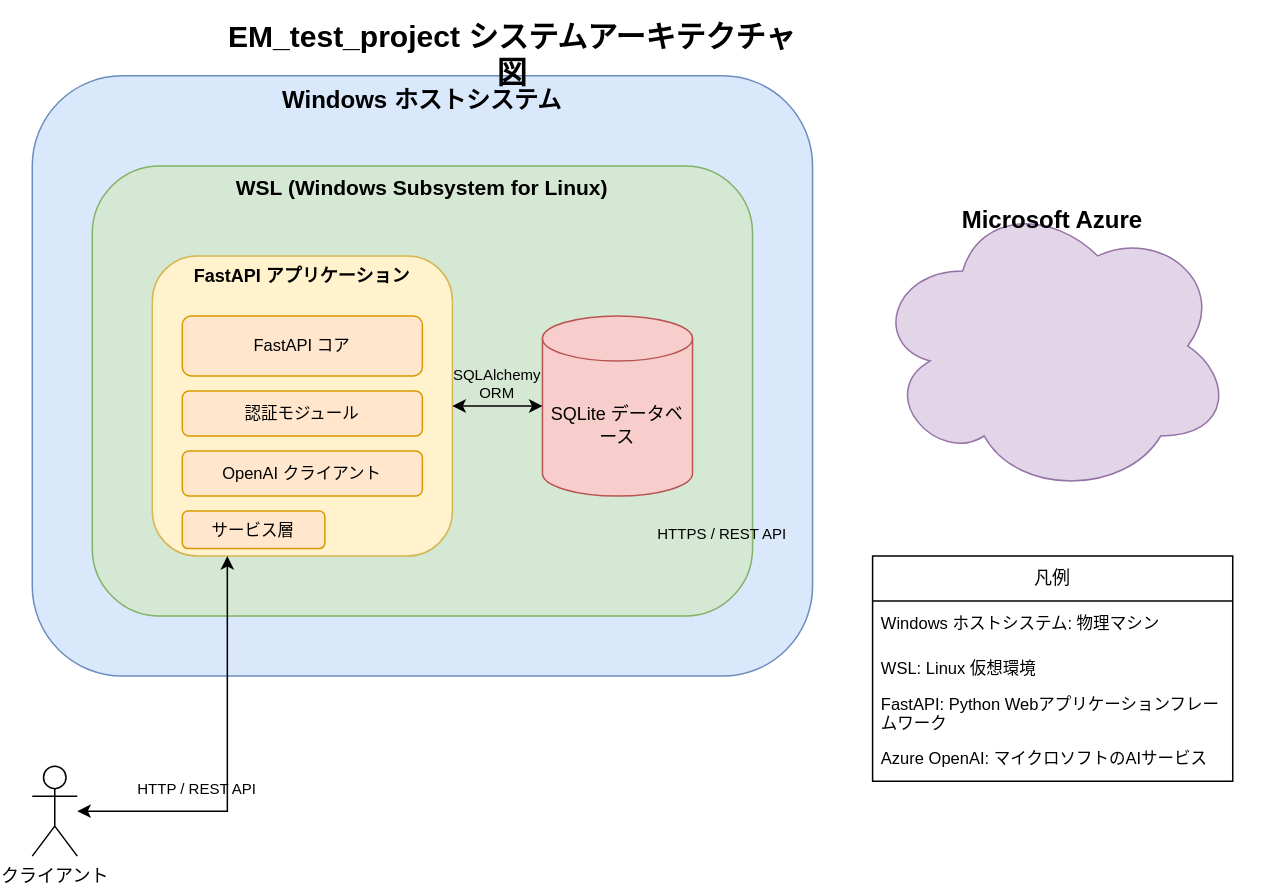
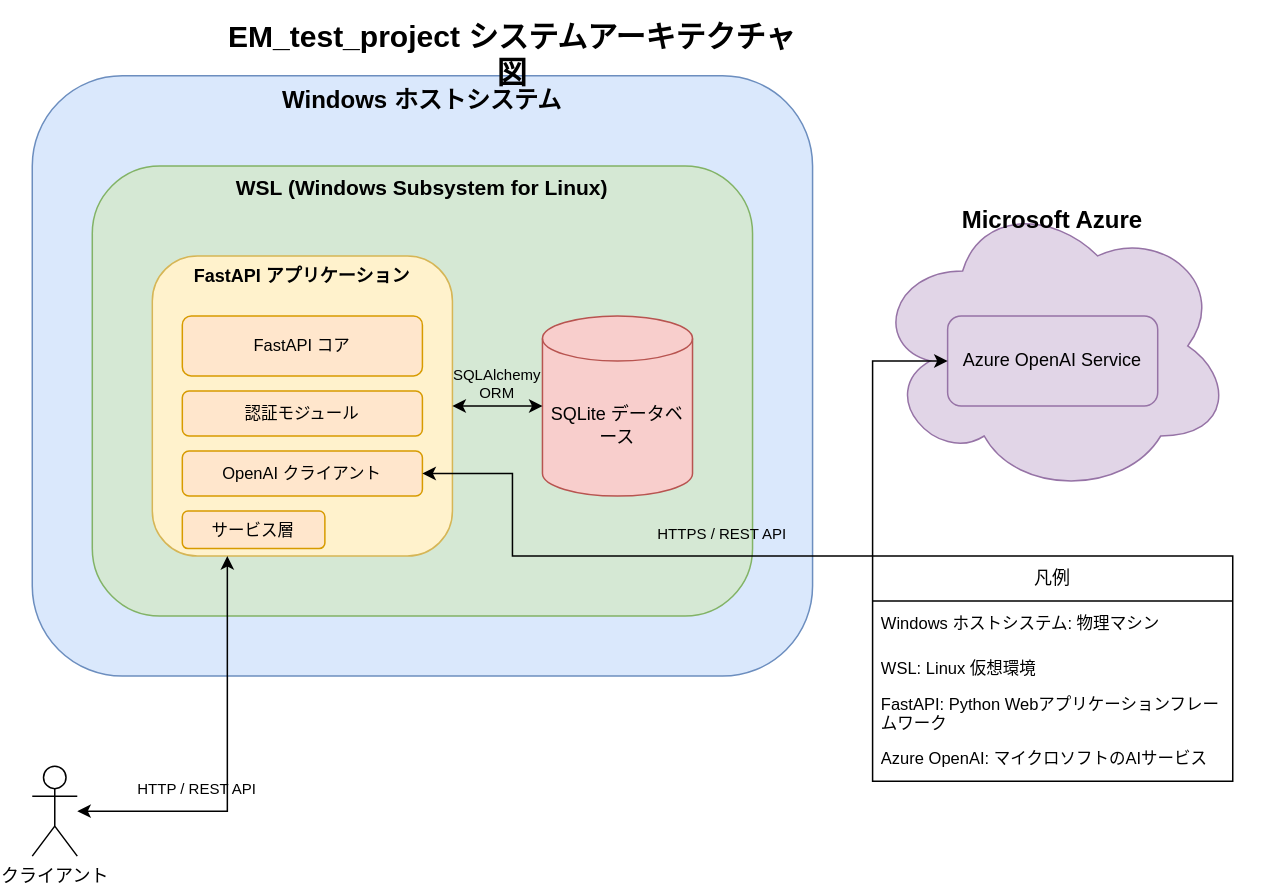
none -> (1052, 361)
none -> (741, 556)
